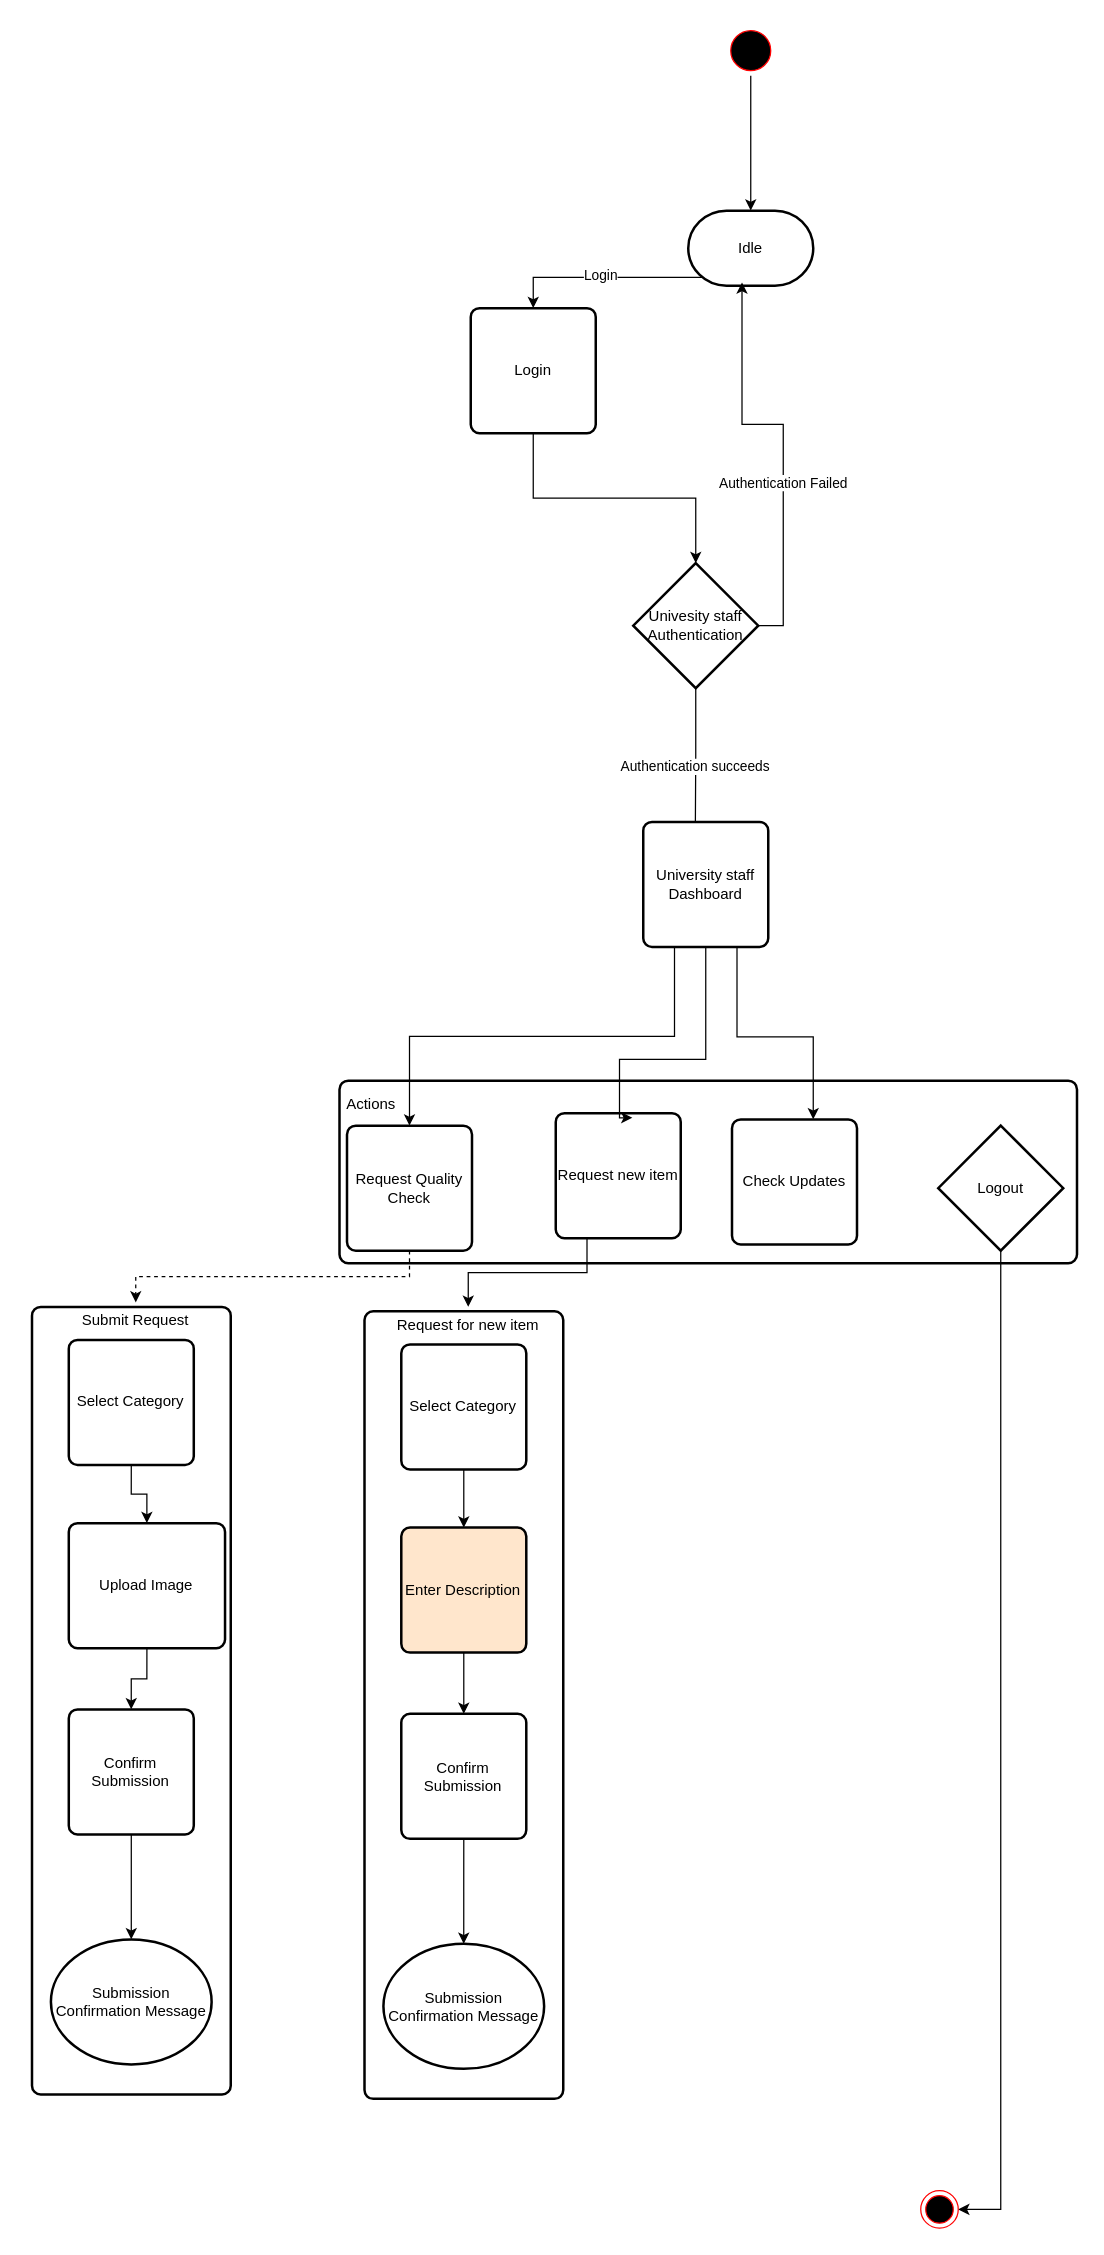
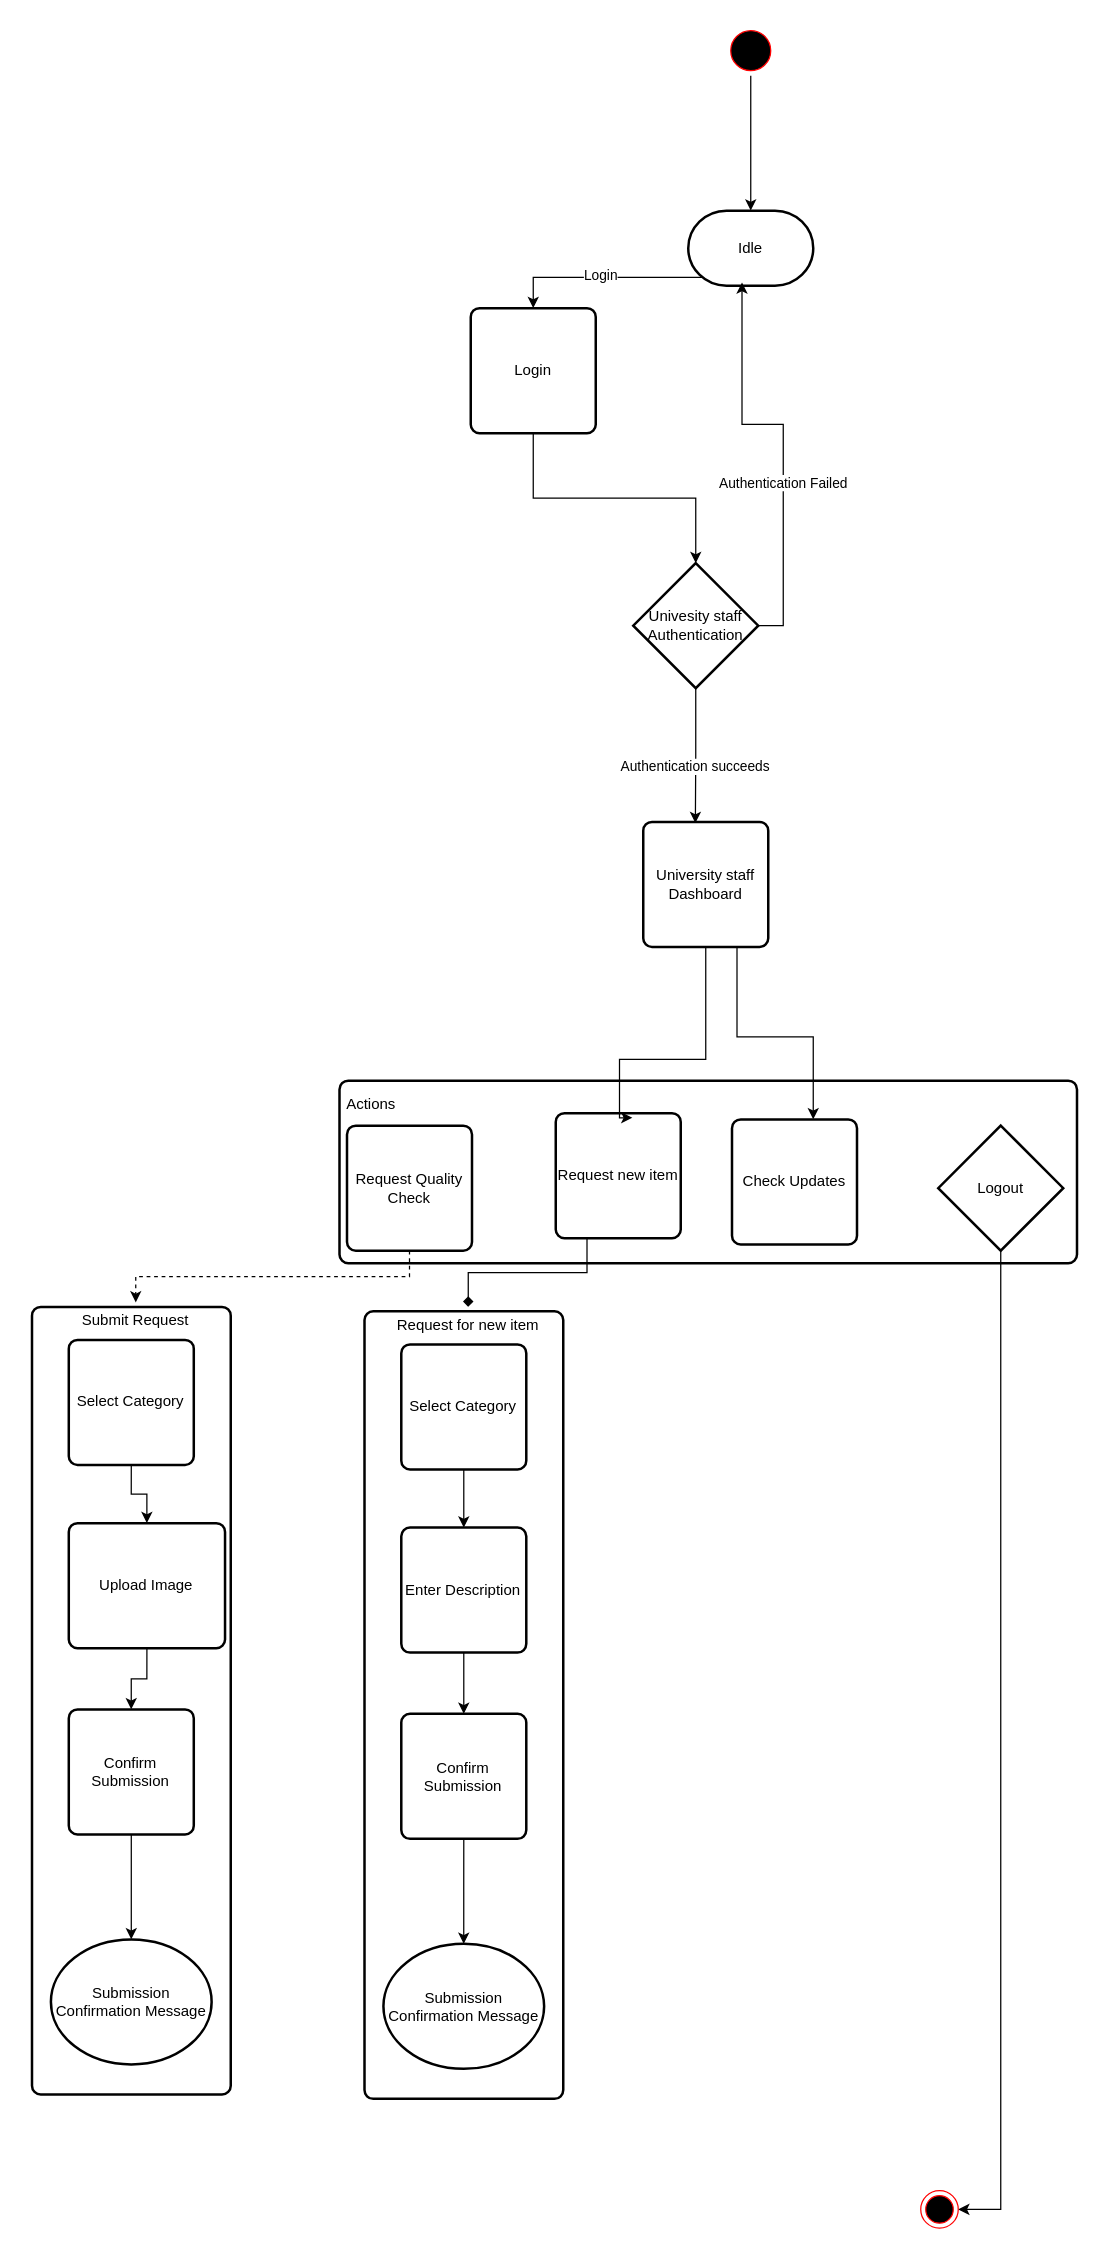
(695, 816) -> (695, 813)
(546, 1036) -> none
(468, 1297) -> (468, 1296)
(464, 1590) -> (464, 1590)
